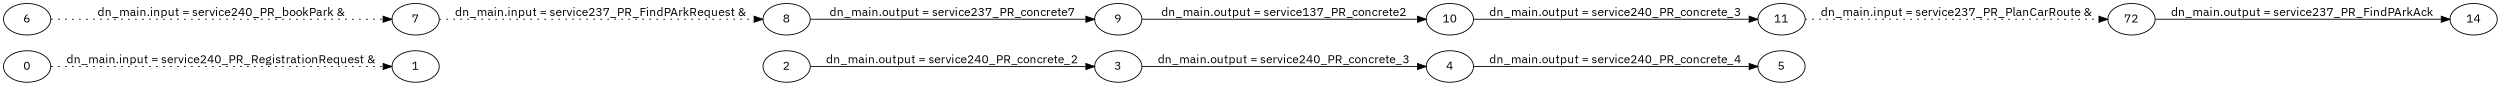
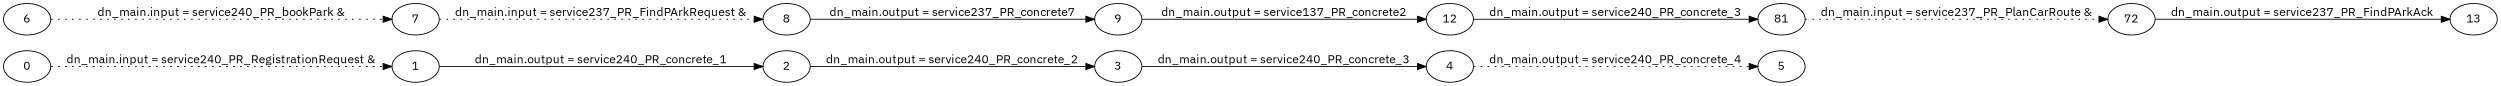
(1450, 19) -> (1450, 19)
(1782, 19) -> (1782, 19)
(2474, 19) -> (2474, 19)
none -> (597, 66)
(1611, 66) -> (1611, 66)
